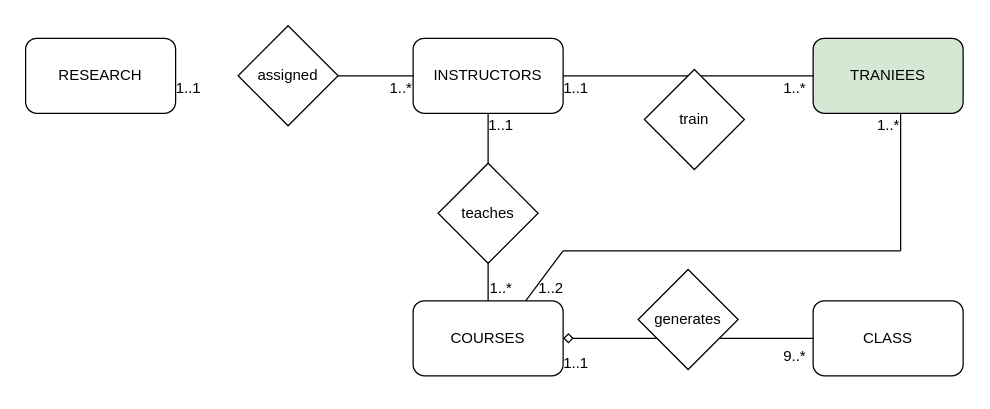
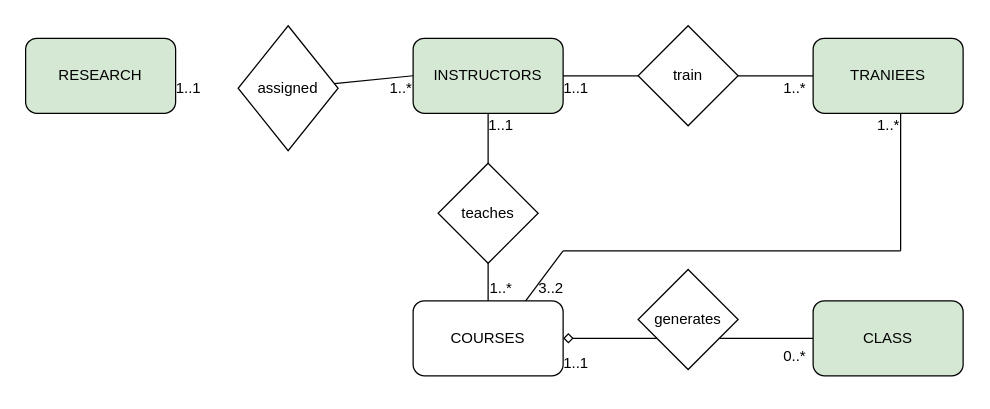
(101, 76) -> (101, 76)
(288, 76) -> (288, 88)
(488, 76) -> (488, 76)
(694, 119) -> (688, 76)
(551, 288) -> (551, 288)
(888, 338) -> (888, 338)
(795, 357) -> (795, 357)
